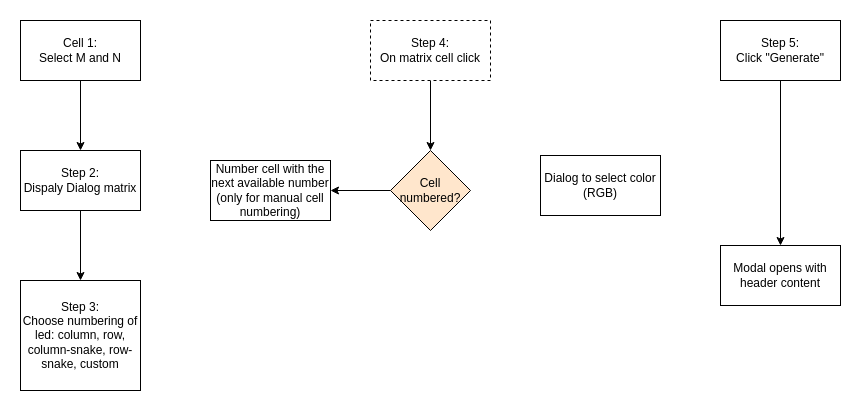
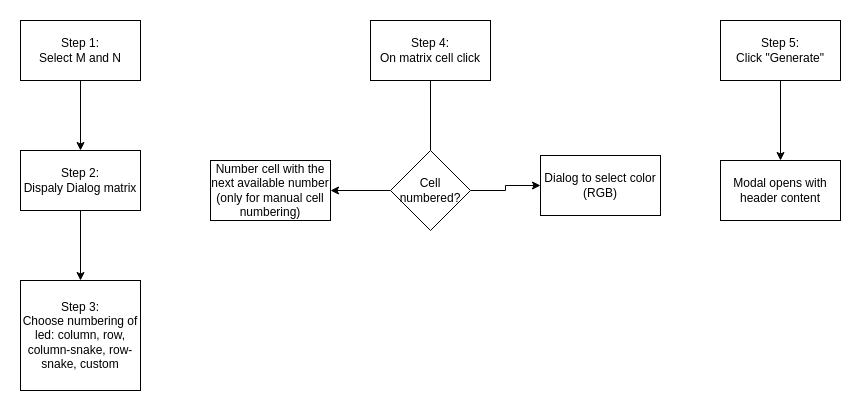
(81, 51) -> (81, 51)
(431, 51) -> (431, 51)
(431, 142) -> (431, 145)
(431, 191) -> (431, 191)
none -> (505, 191)
(781, 276) -> (781, 191)
